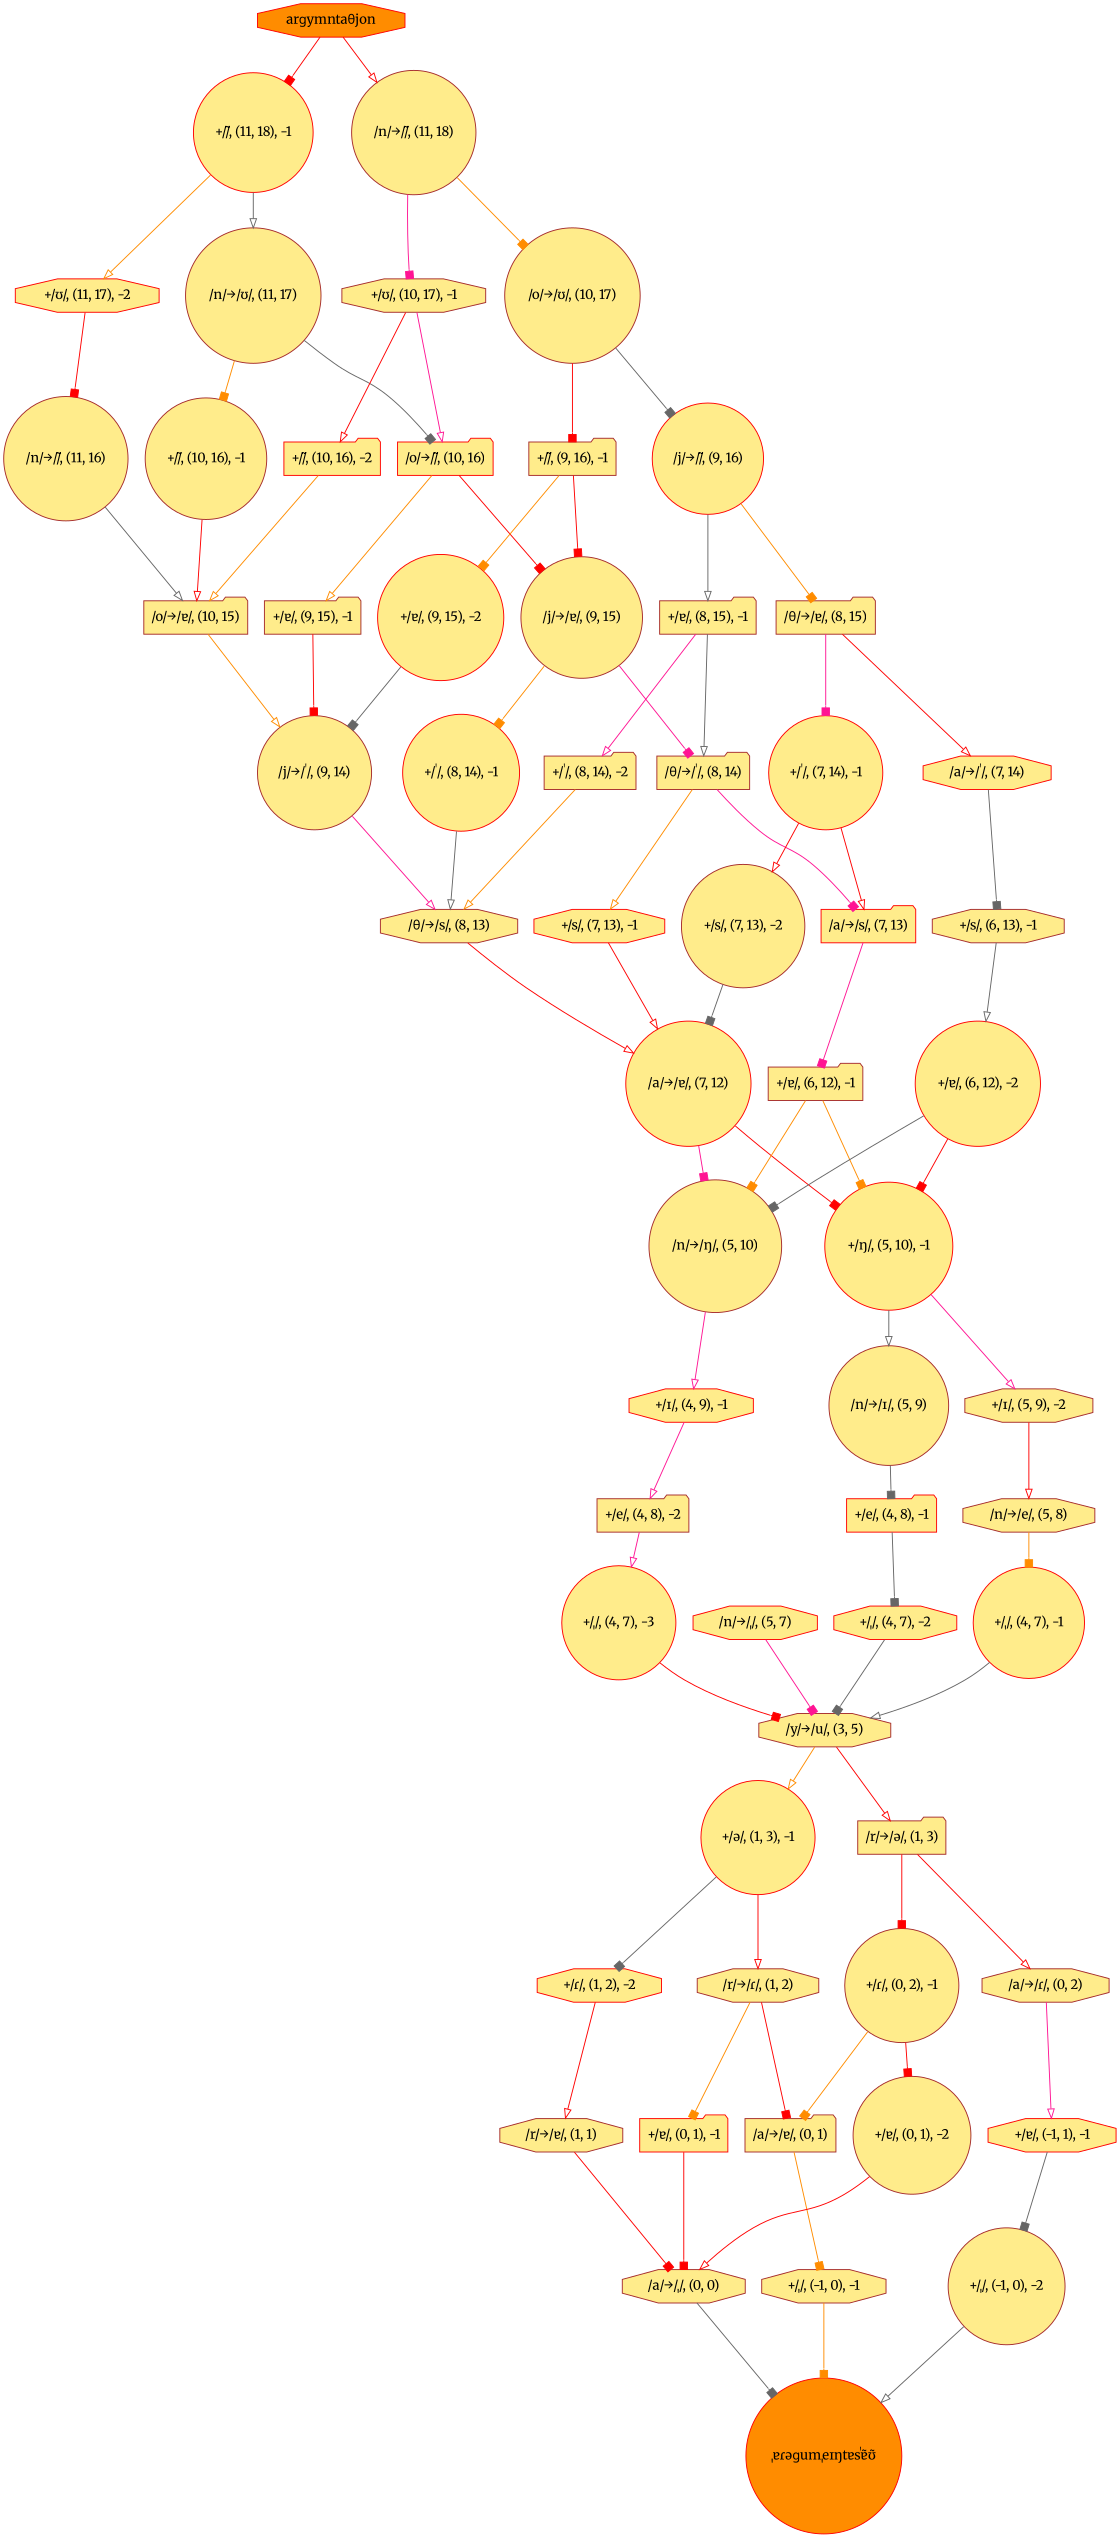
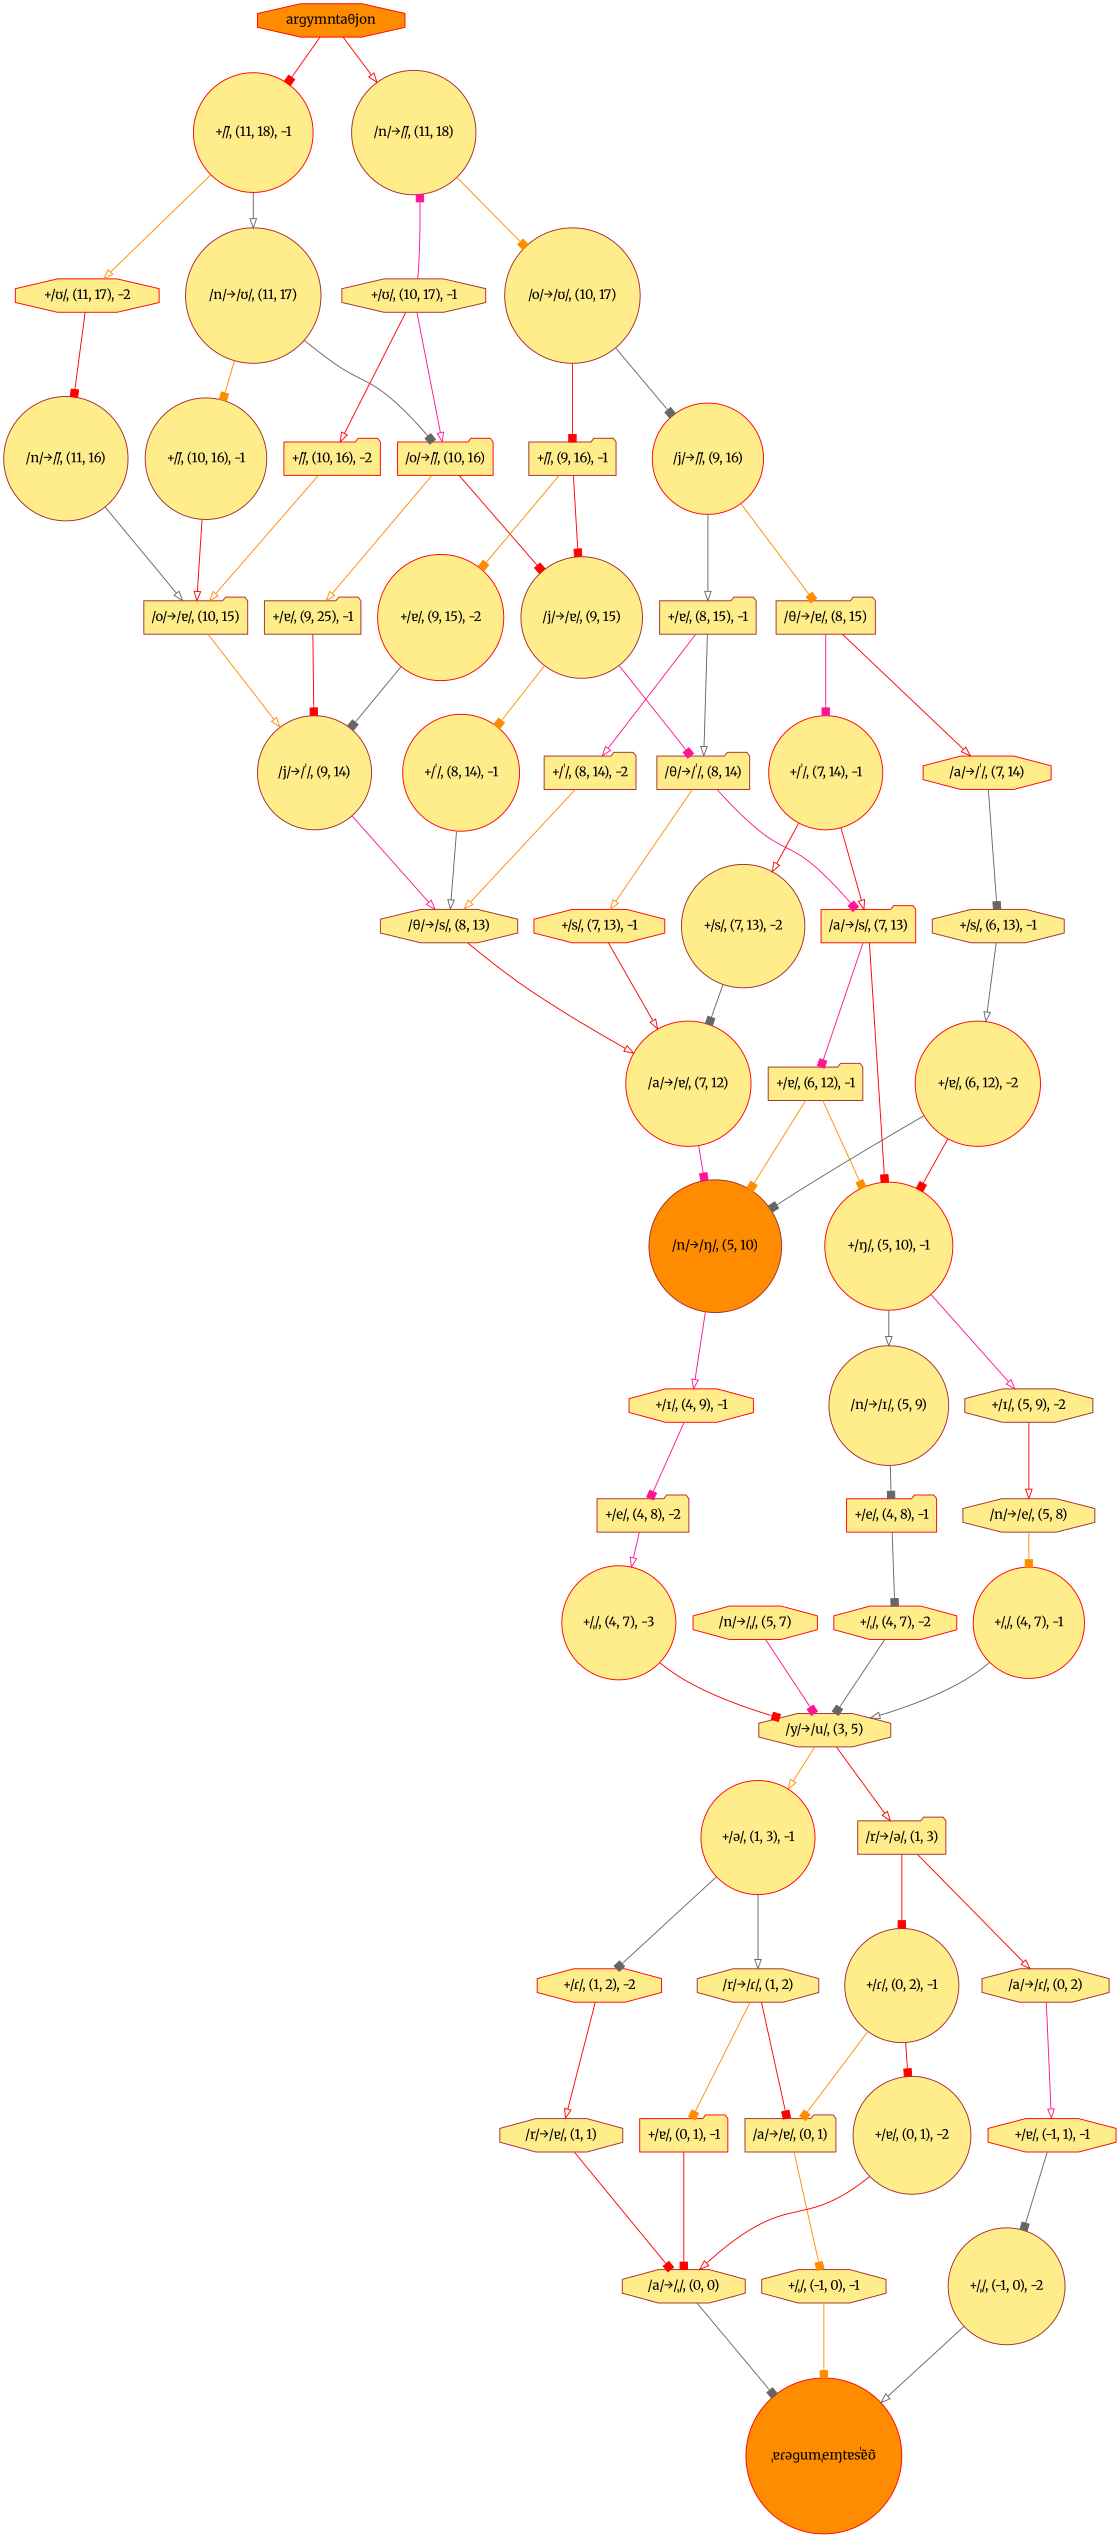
(408, 232) -> (420, 241)
(313, 618) -> (313, 618)
(782, 1164) -> (877, 1058)
(715, 1246) -> (715, 1246)
(669, 1456) -> (669, 1456)
(758, 1927) -> (758, 1927)
